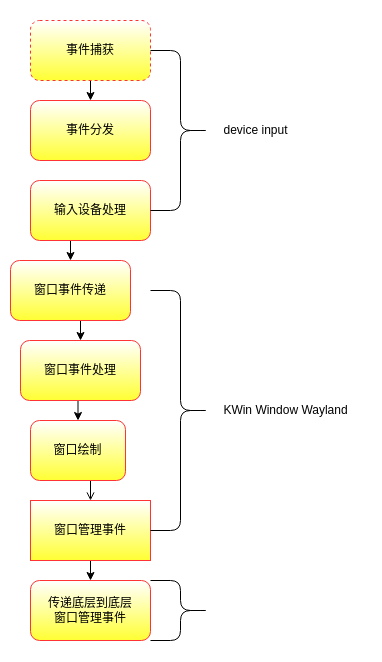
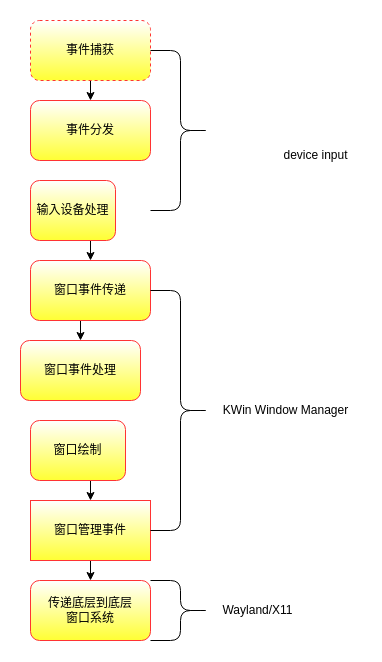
(256, 131) -> (316, 156)
(91, 211) -> (73, 211)
(71, 291) -> (91, 291)
(78, 406) -> none
(286, 411) -> (286, 411)
(91, 494) -> (91, 492)
(91, 611) -> (91, 611)
none -> (258, 611)
